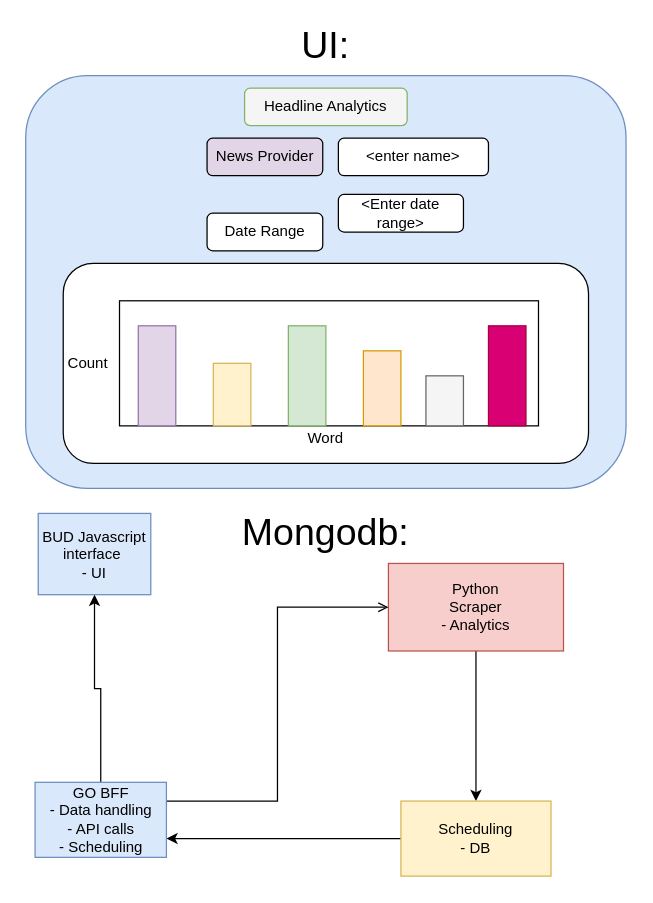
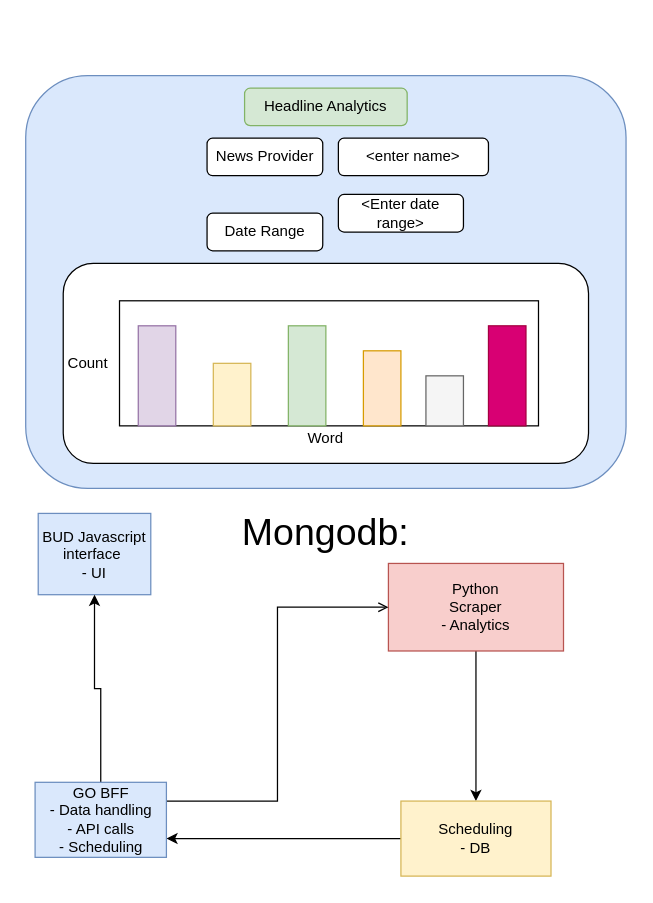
(326, 44) -> none
(326, 107) -> (326, 107)
(265, 157) -> (265, 157)
